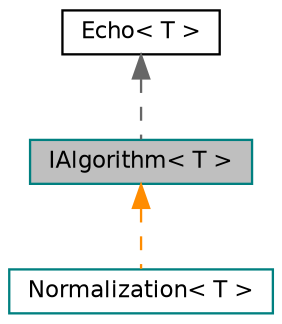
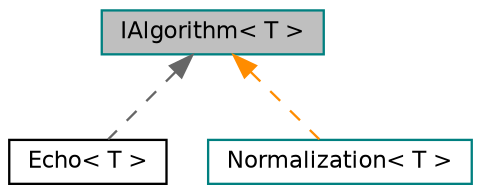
(141, 109) -> (142, 106)
